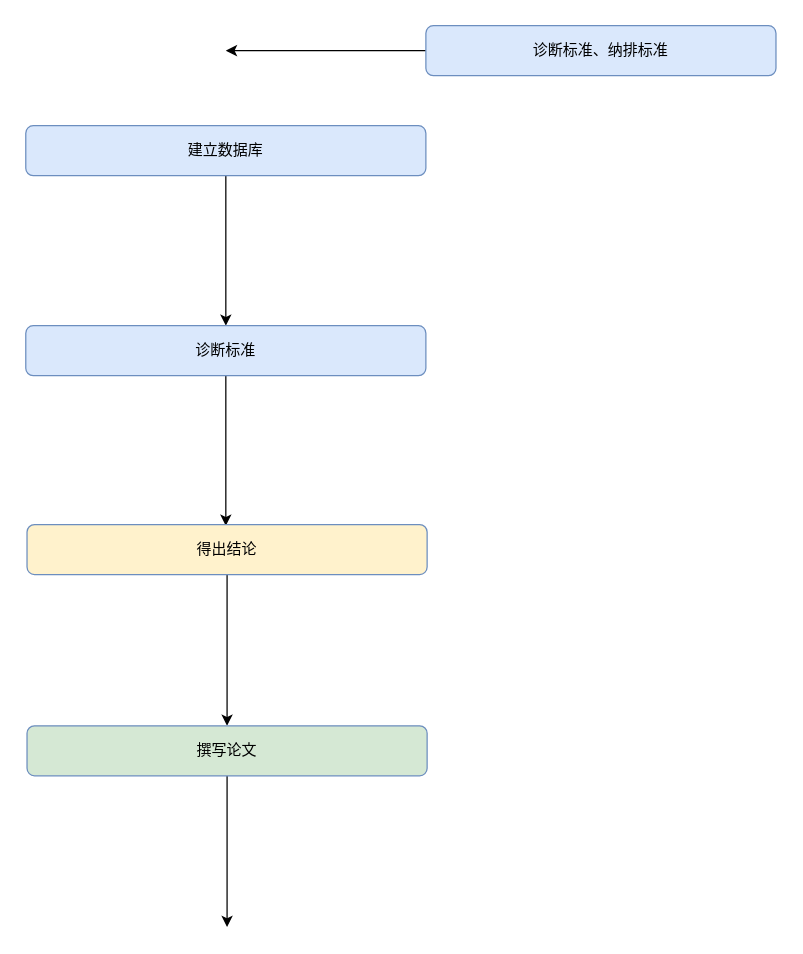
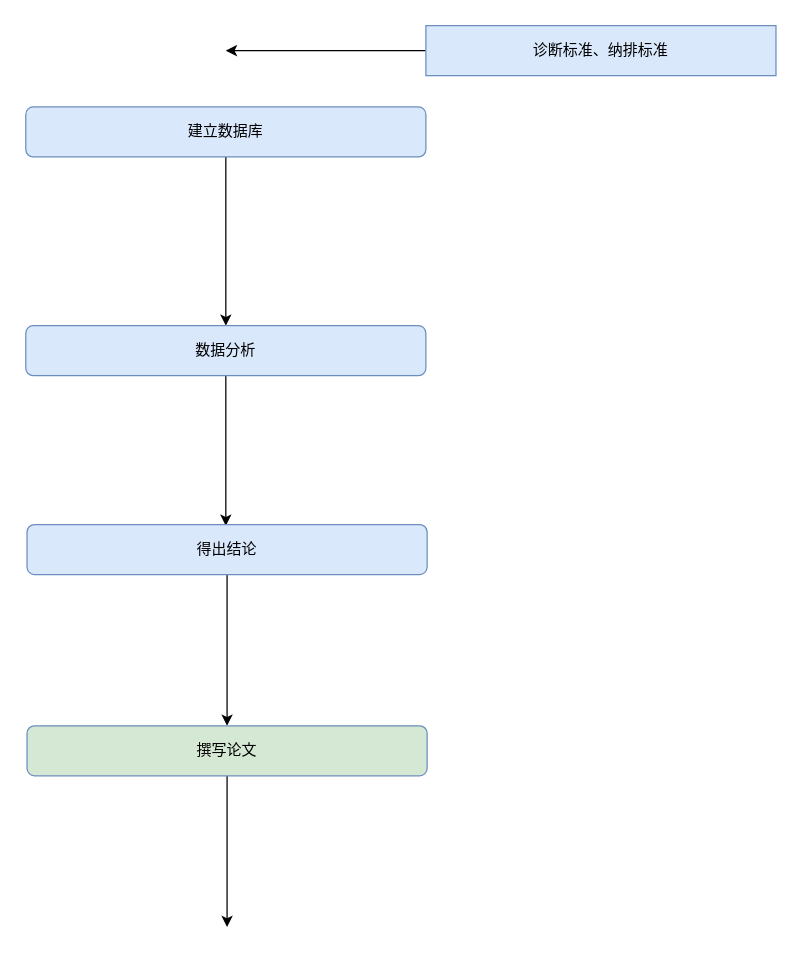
(601, 51) -> (601, 51)
(226, 151) -> (226, 132)
(226, 351) -> (226, 351)
(227, 549) -> (227, 549)
